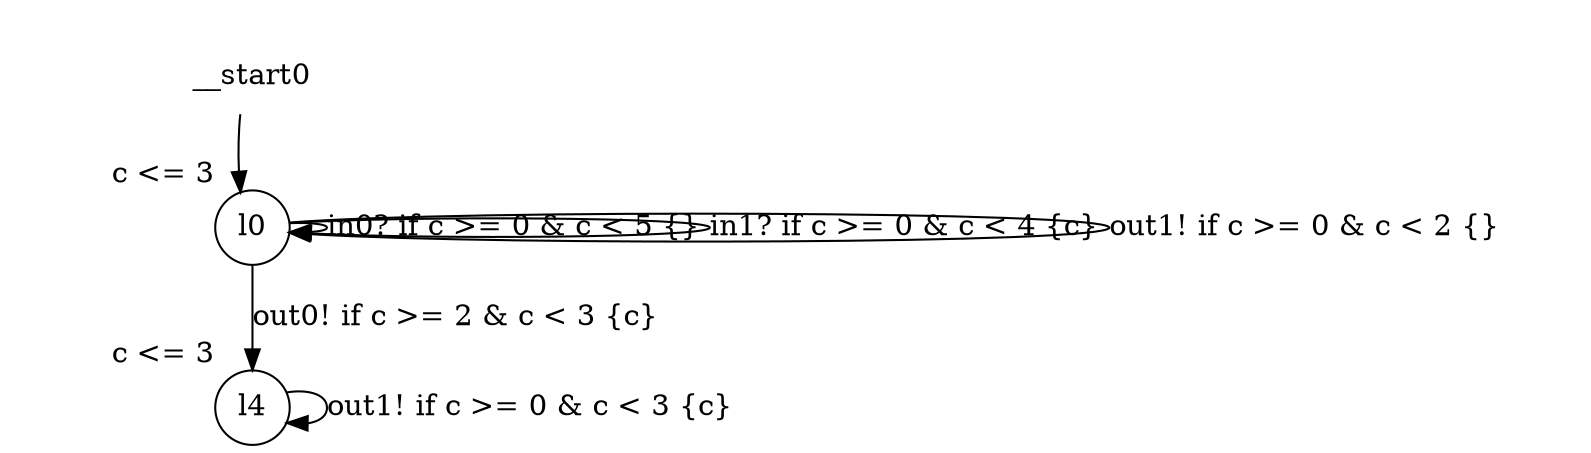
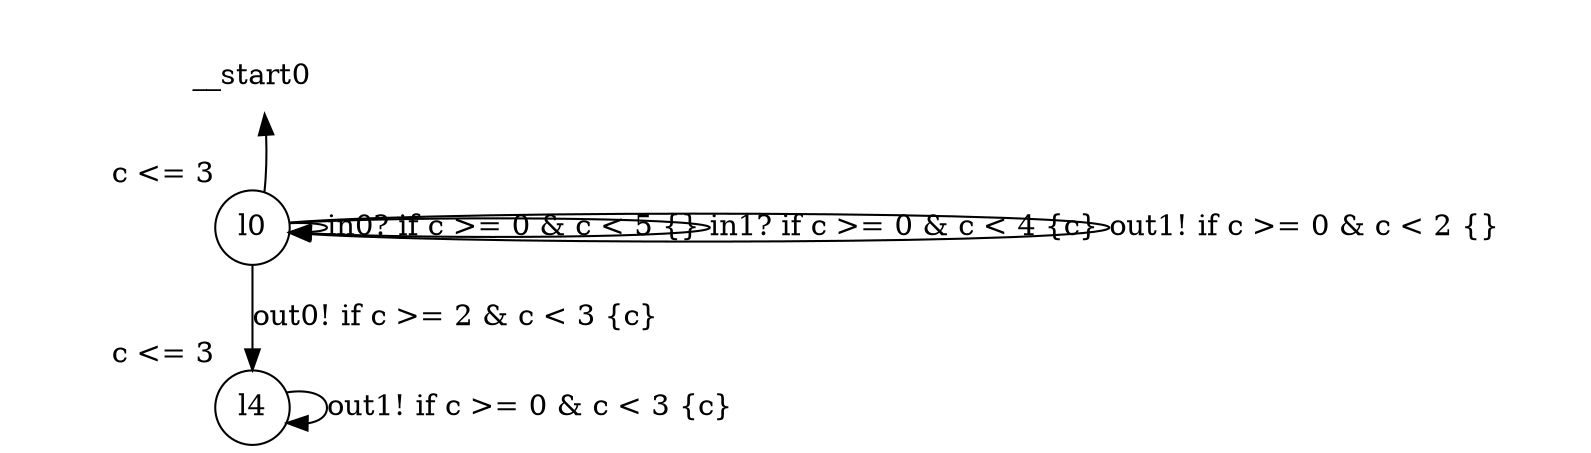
(239, 143) -> (266, 164)
